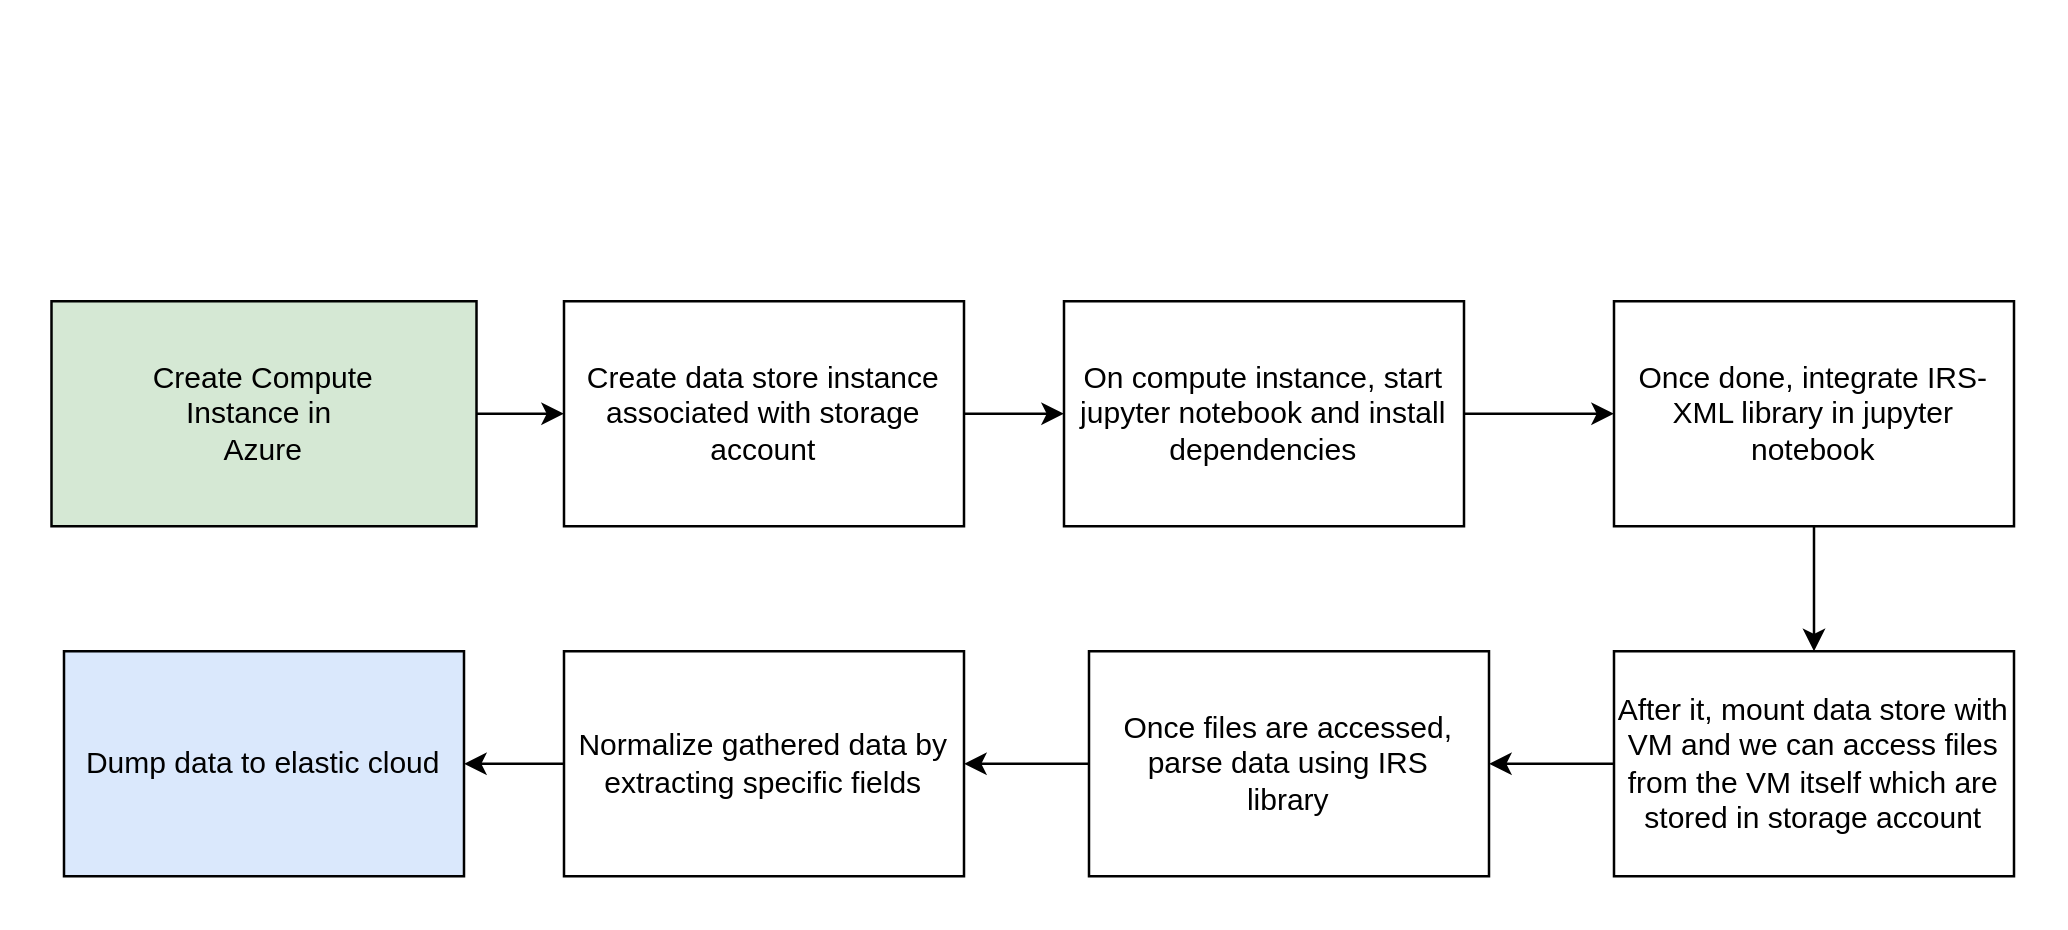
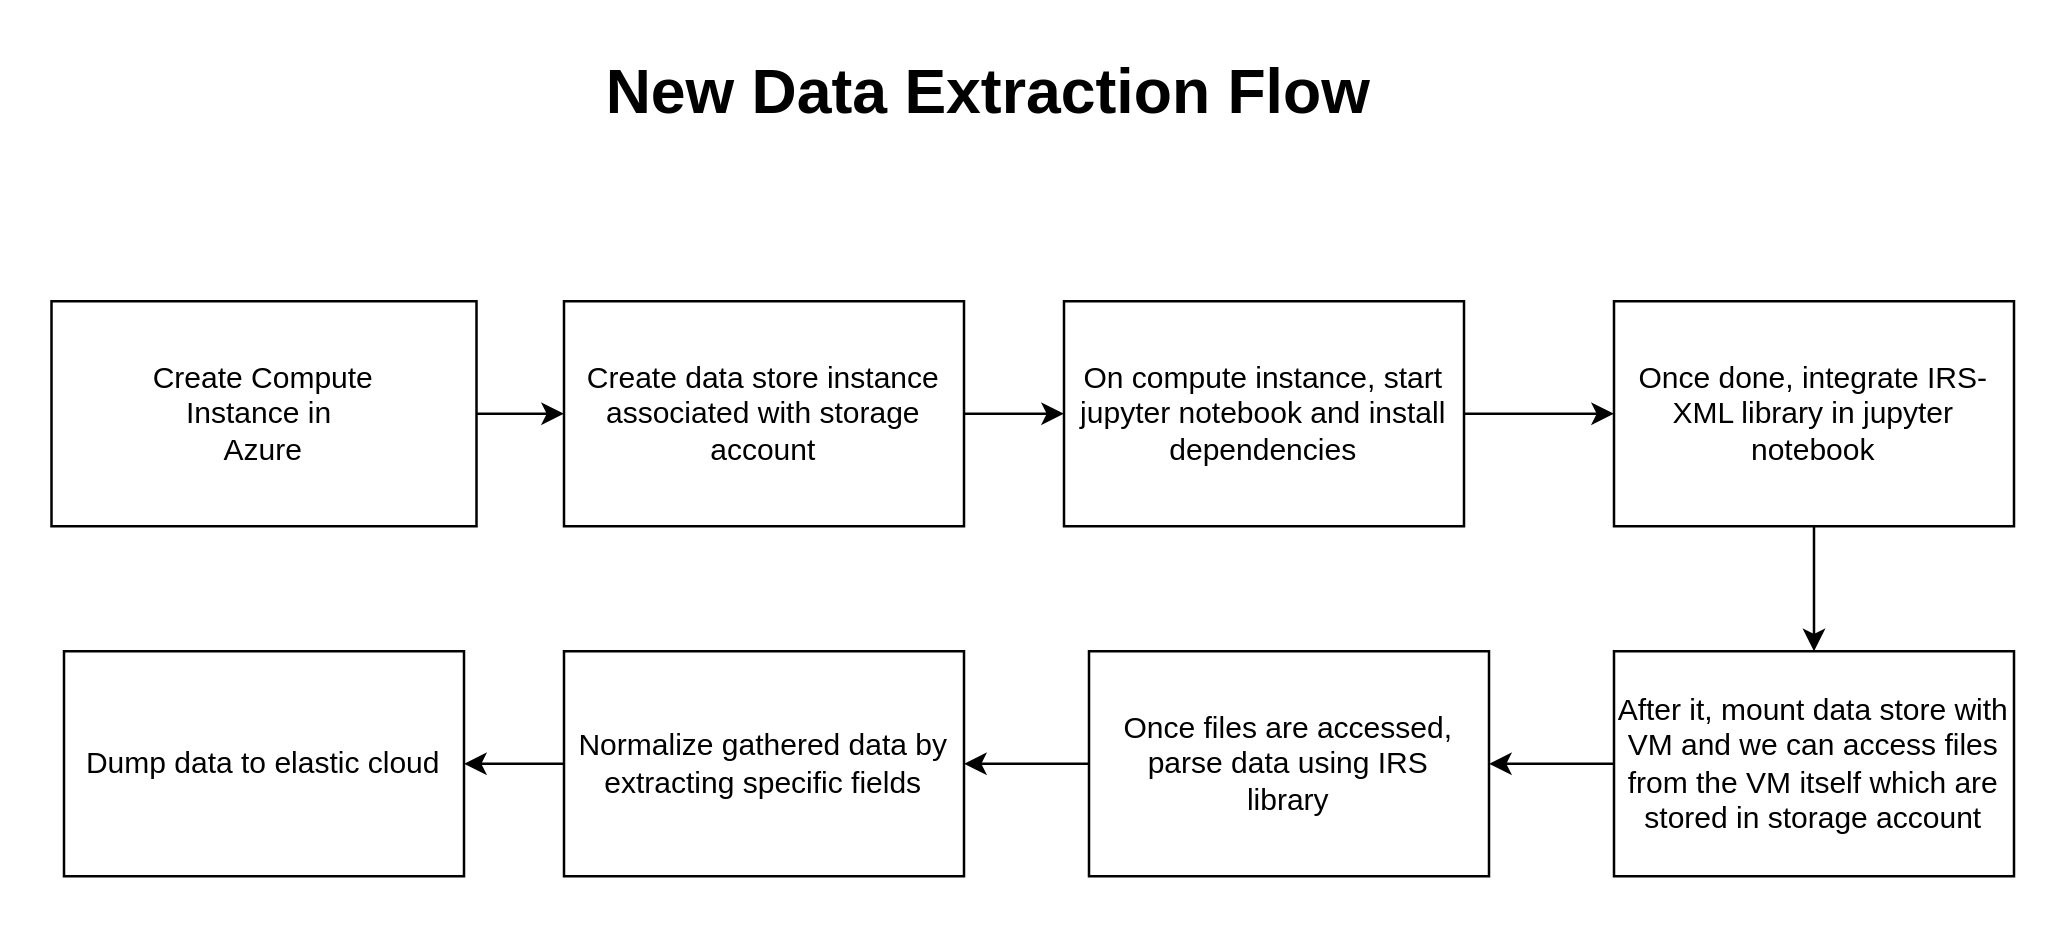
none -> (989, 89)
(264, 414) -> (264, 414)
(264, 764) -> (264, 764)
